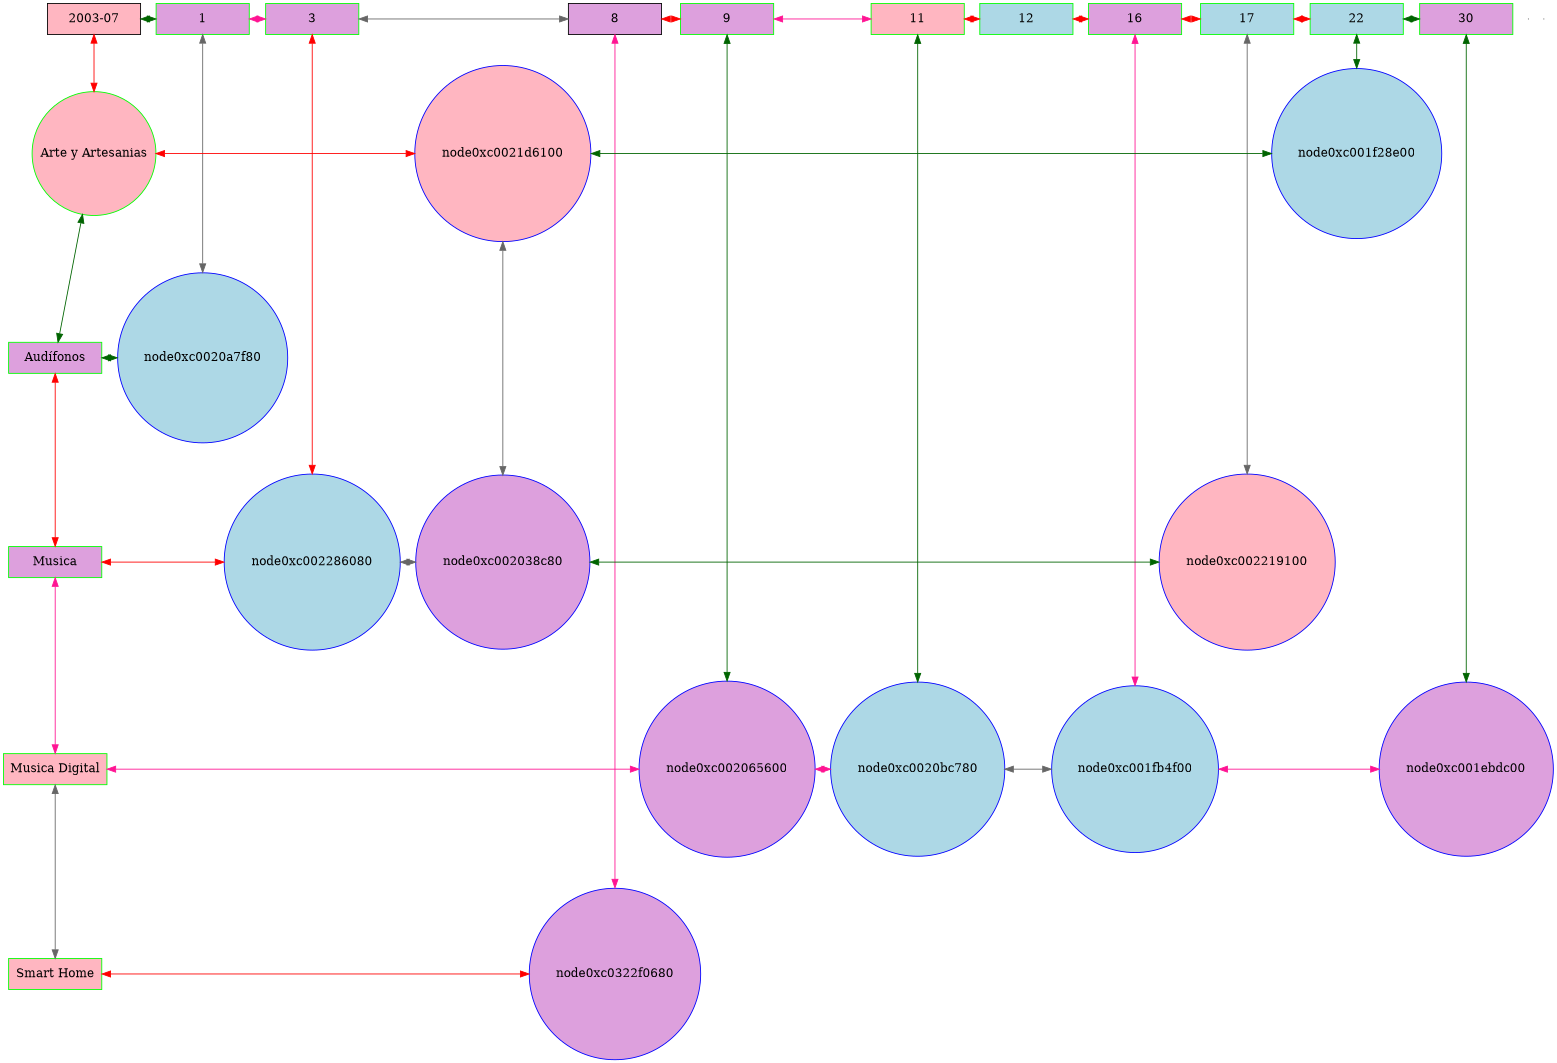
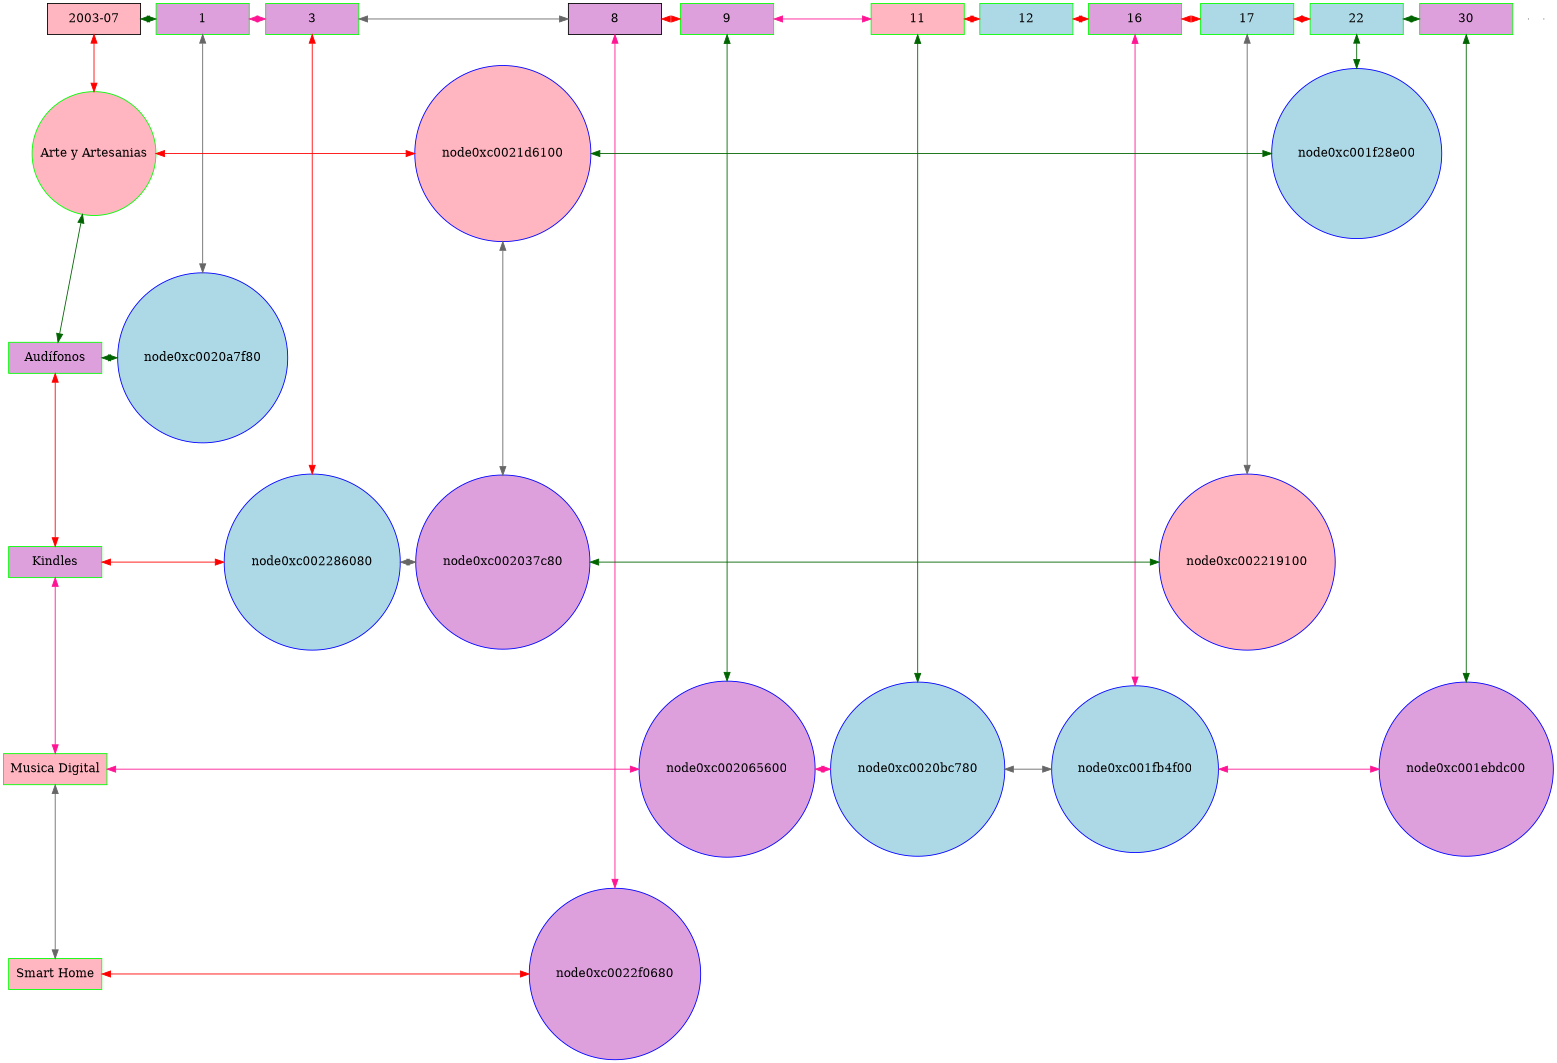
(55, 562) -> (55, 562)
(503, 562) -> (503, 562)
(615, 974) -> (615, 974)
